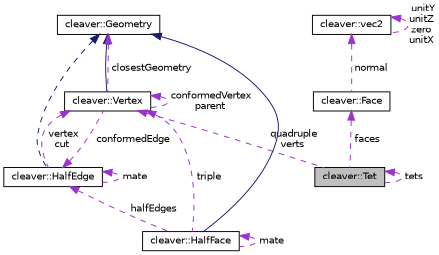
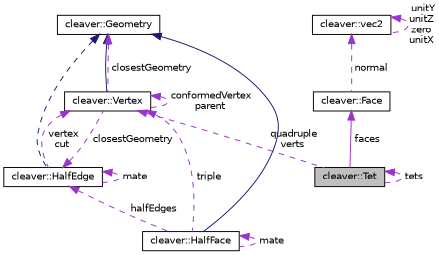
(132, 140) -> (132, 140)
(351, 144) -> (351, 144)
